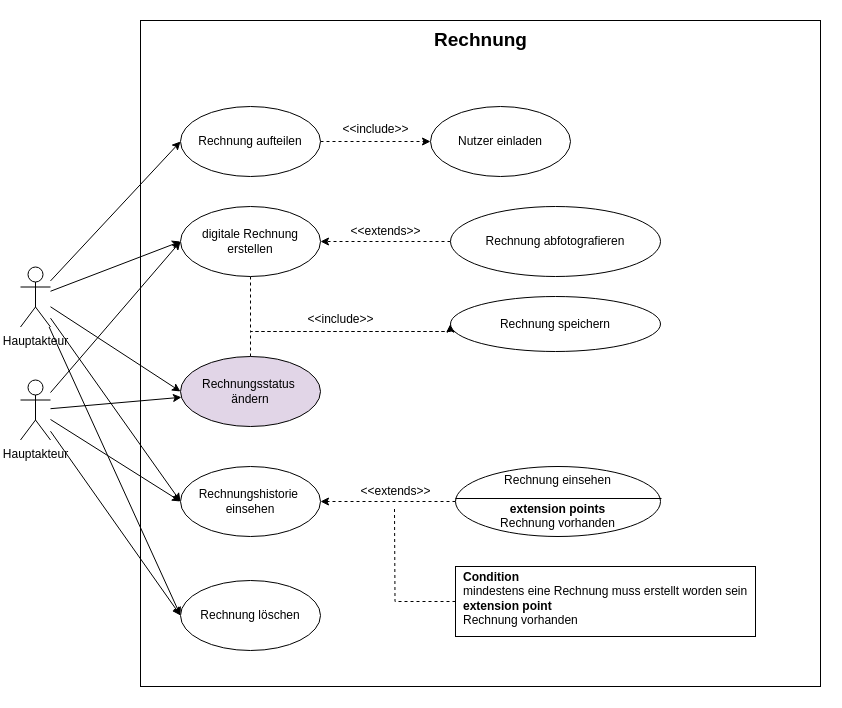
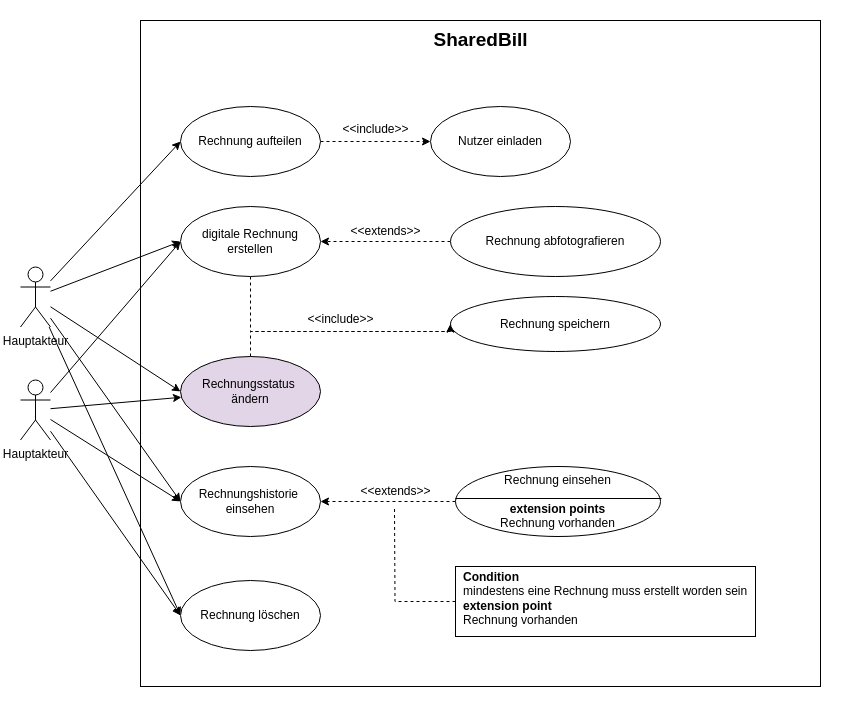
(481, 41) -> (481, 41)
